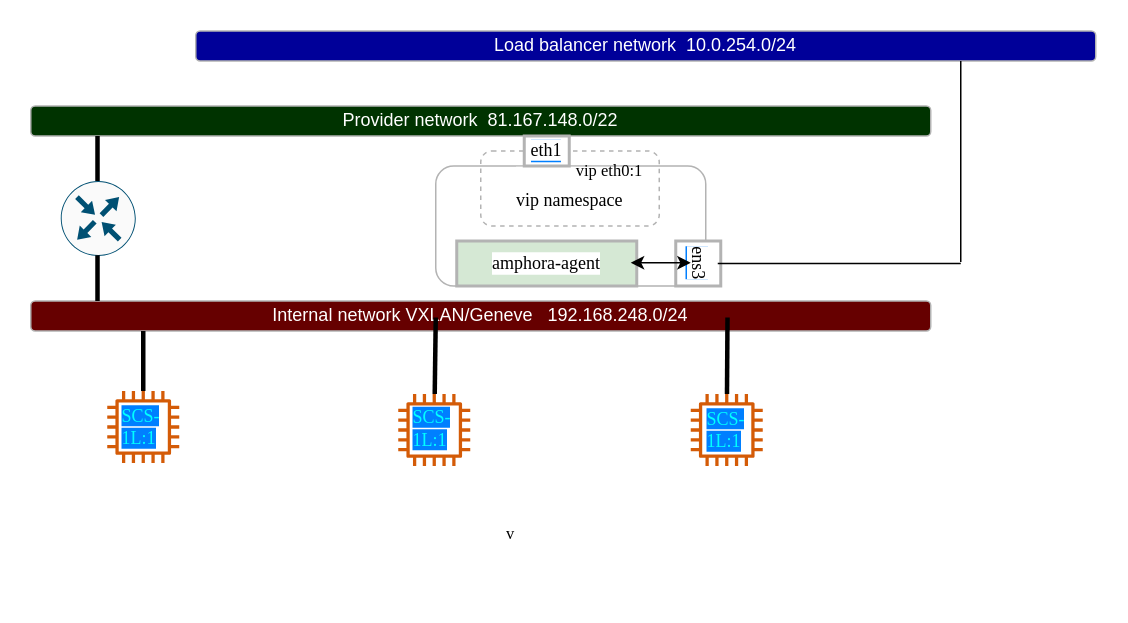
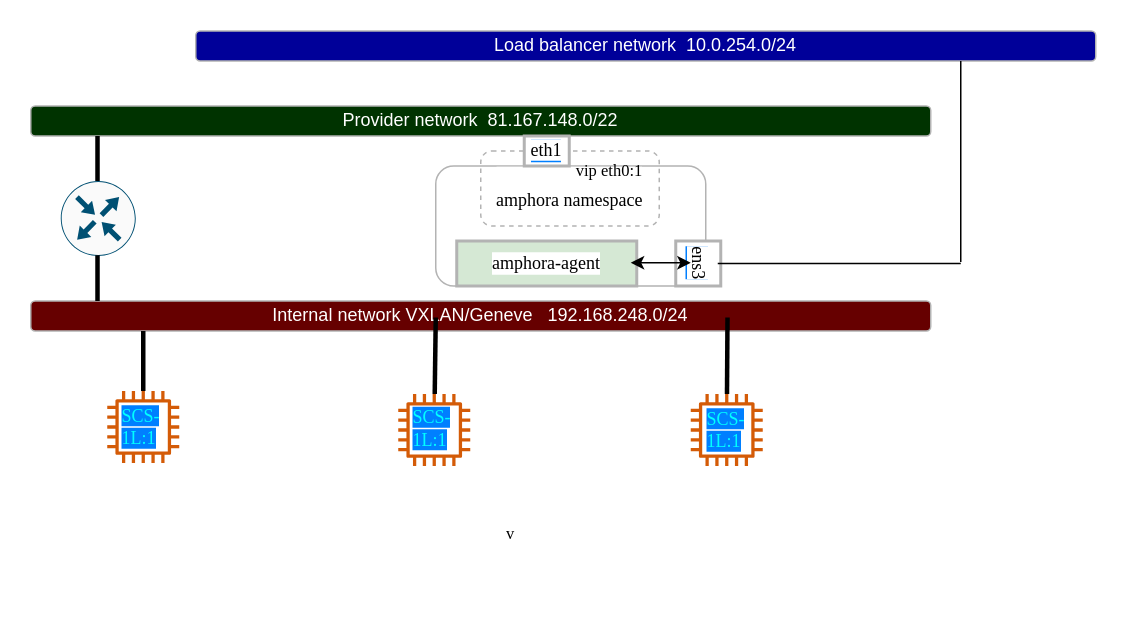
(570, 188) -> (570, 188)
